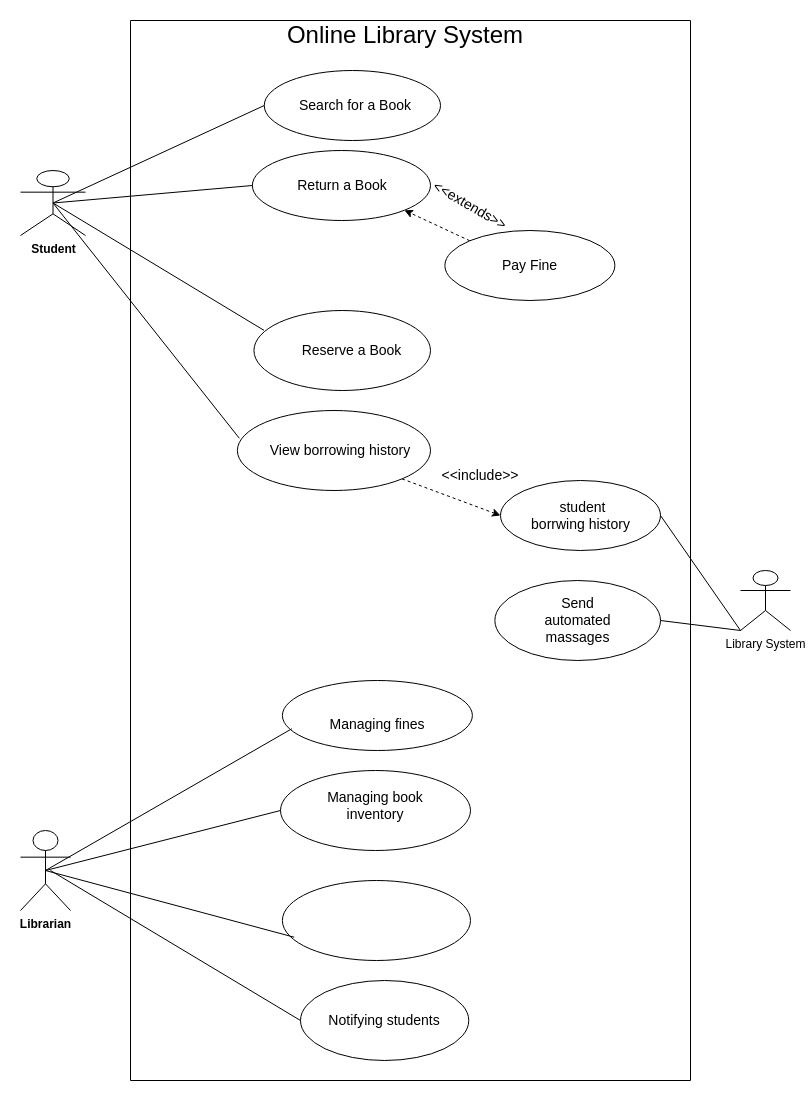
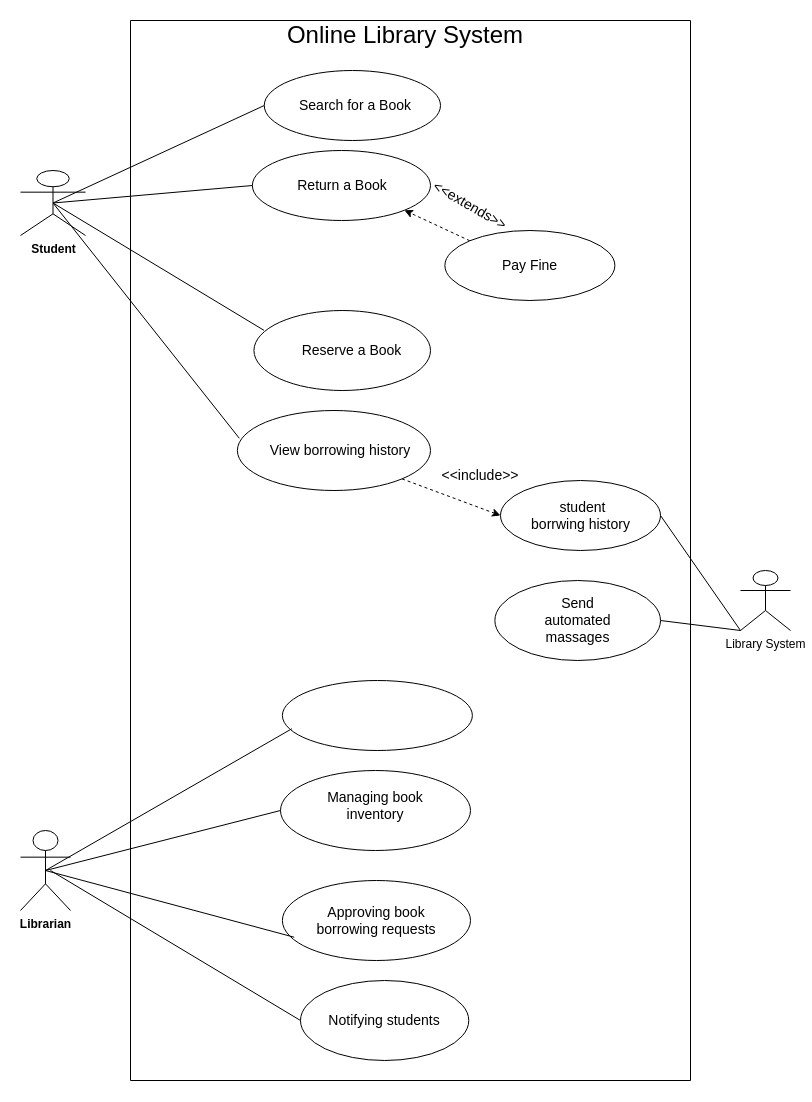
(377, 716) -> none
none -> (376, 921)
